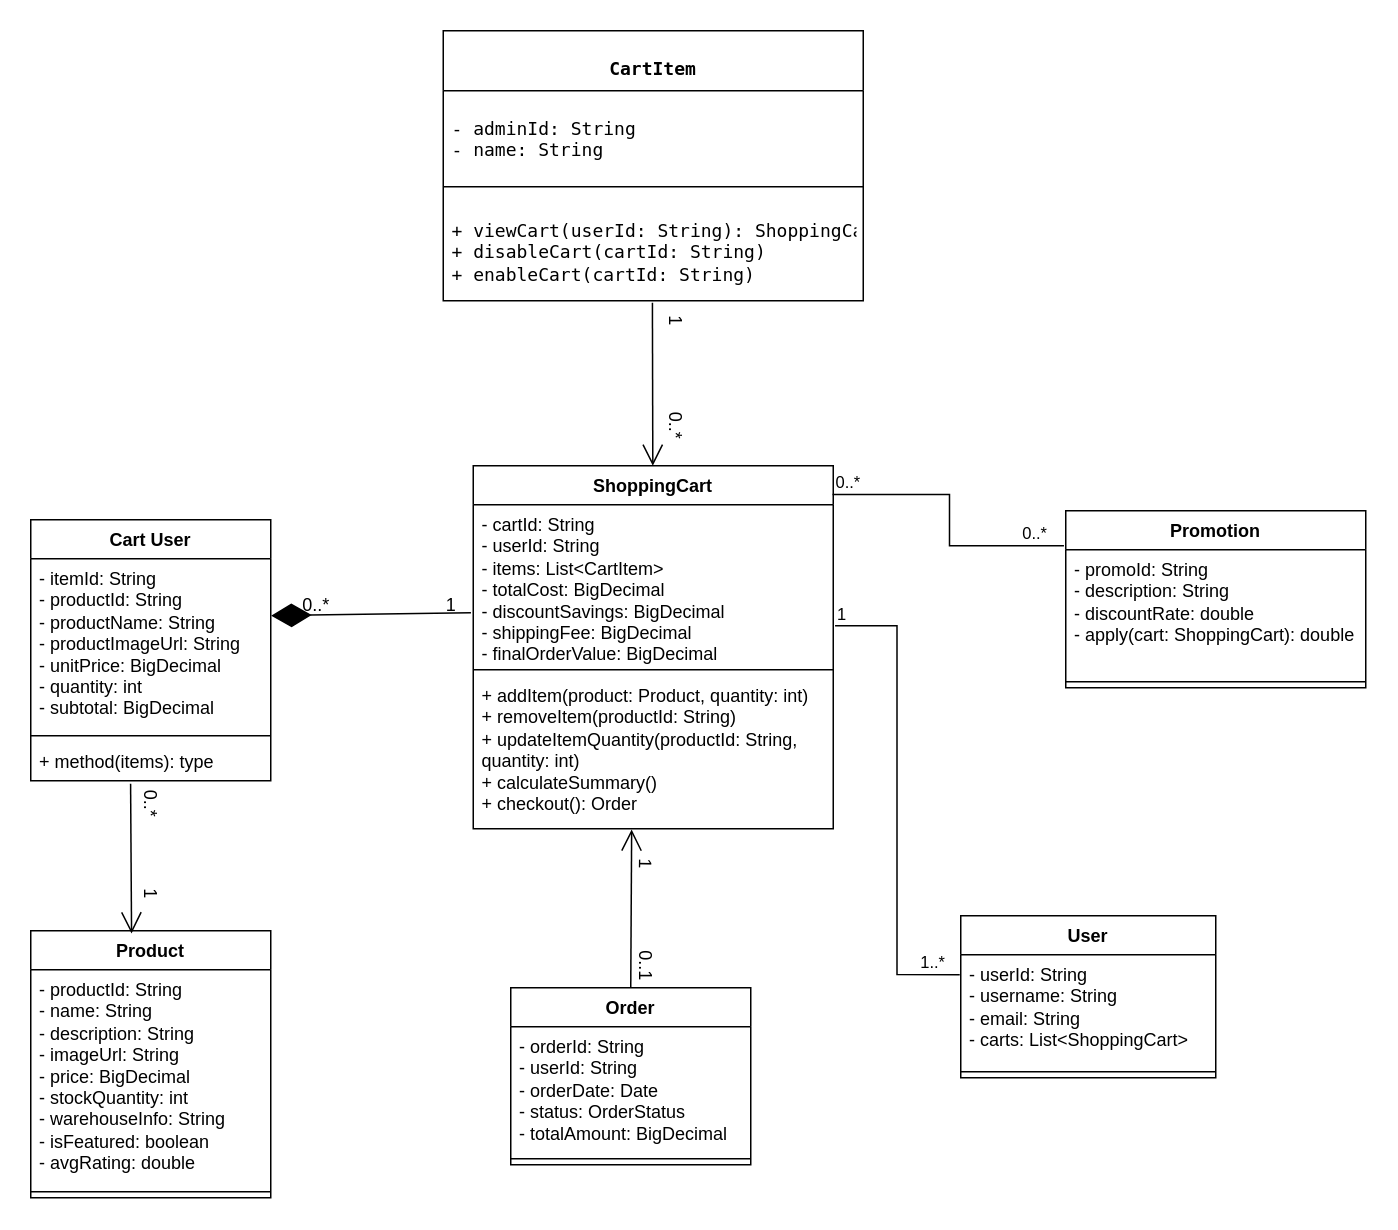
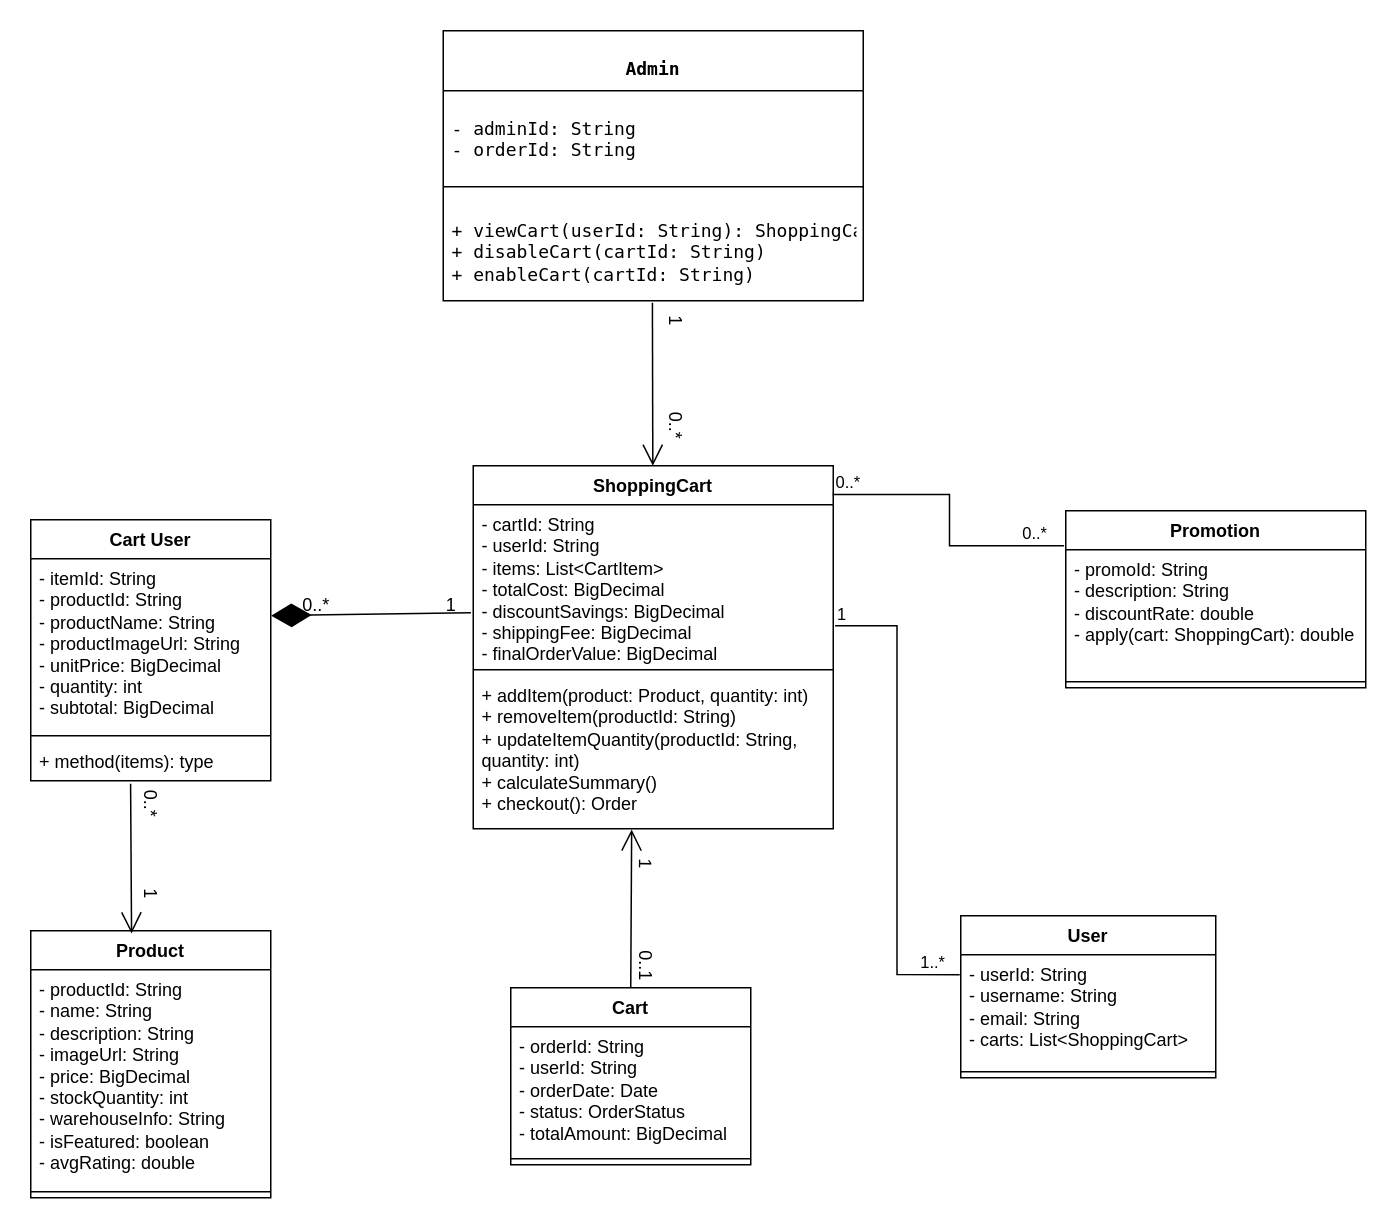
(653, 52) -> (653, 52)
(526, 123) -> (529, 123)
(631, 1009) -> (631, 1009)
